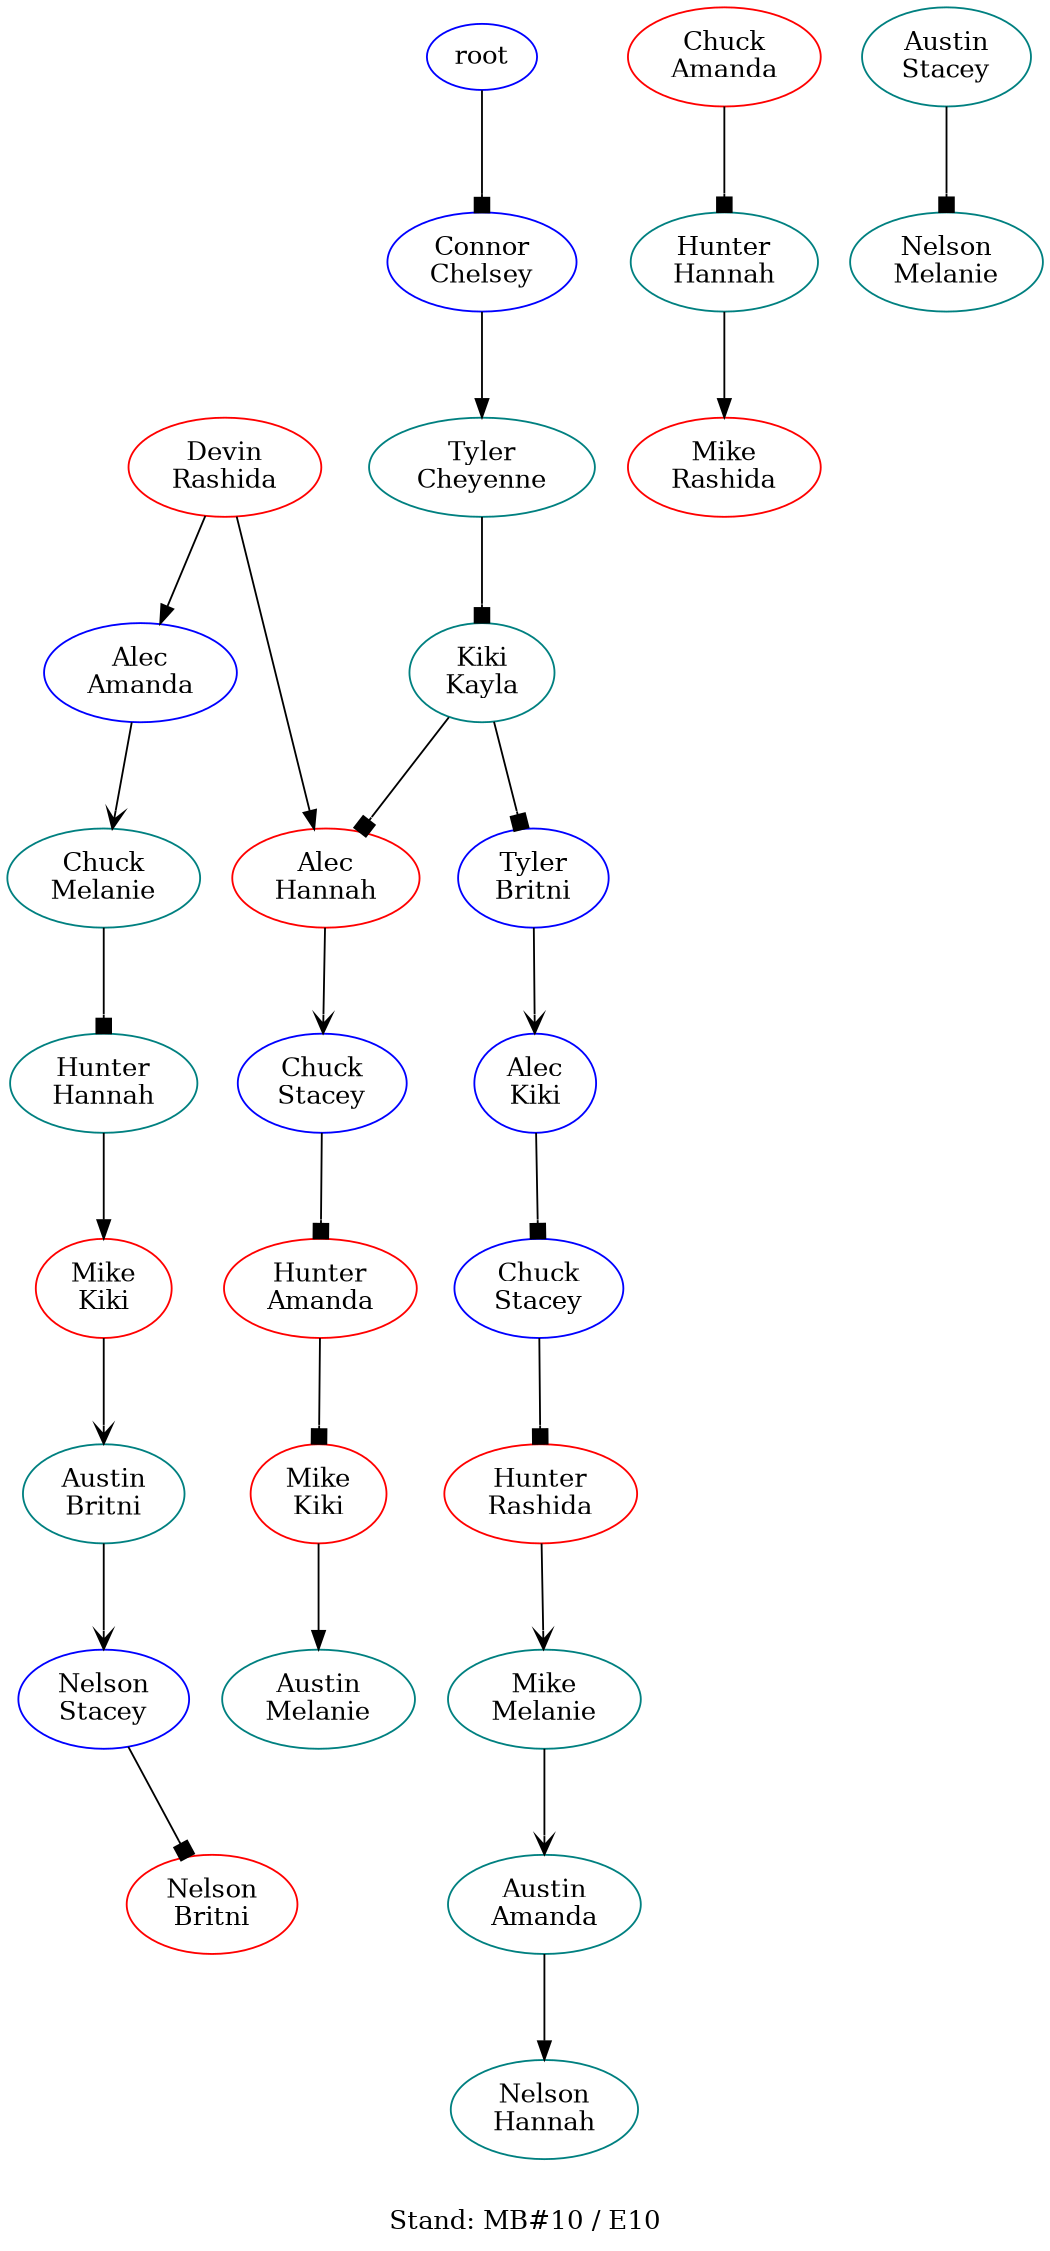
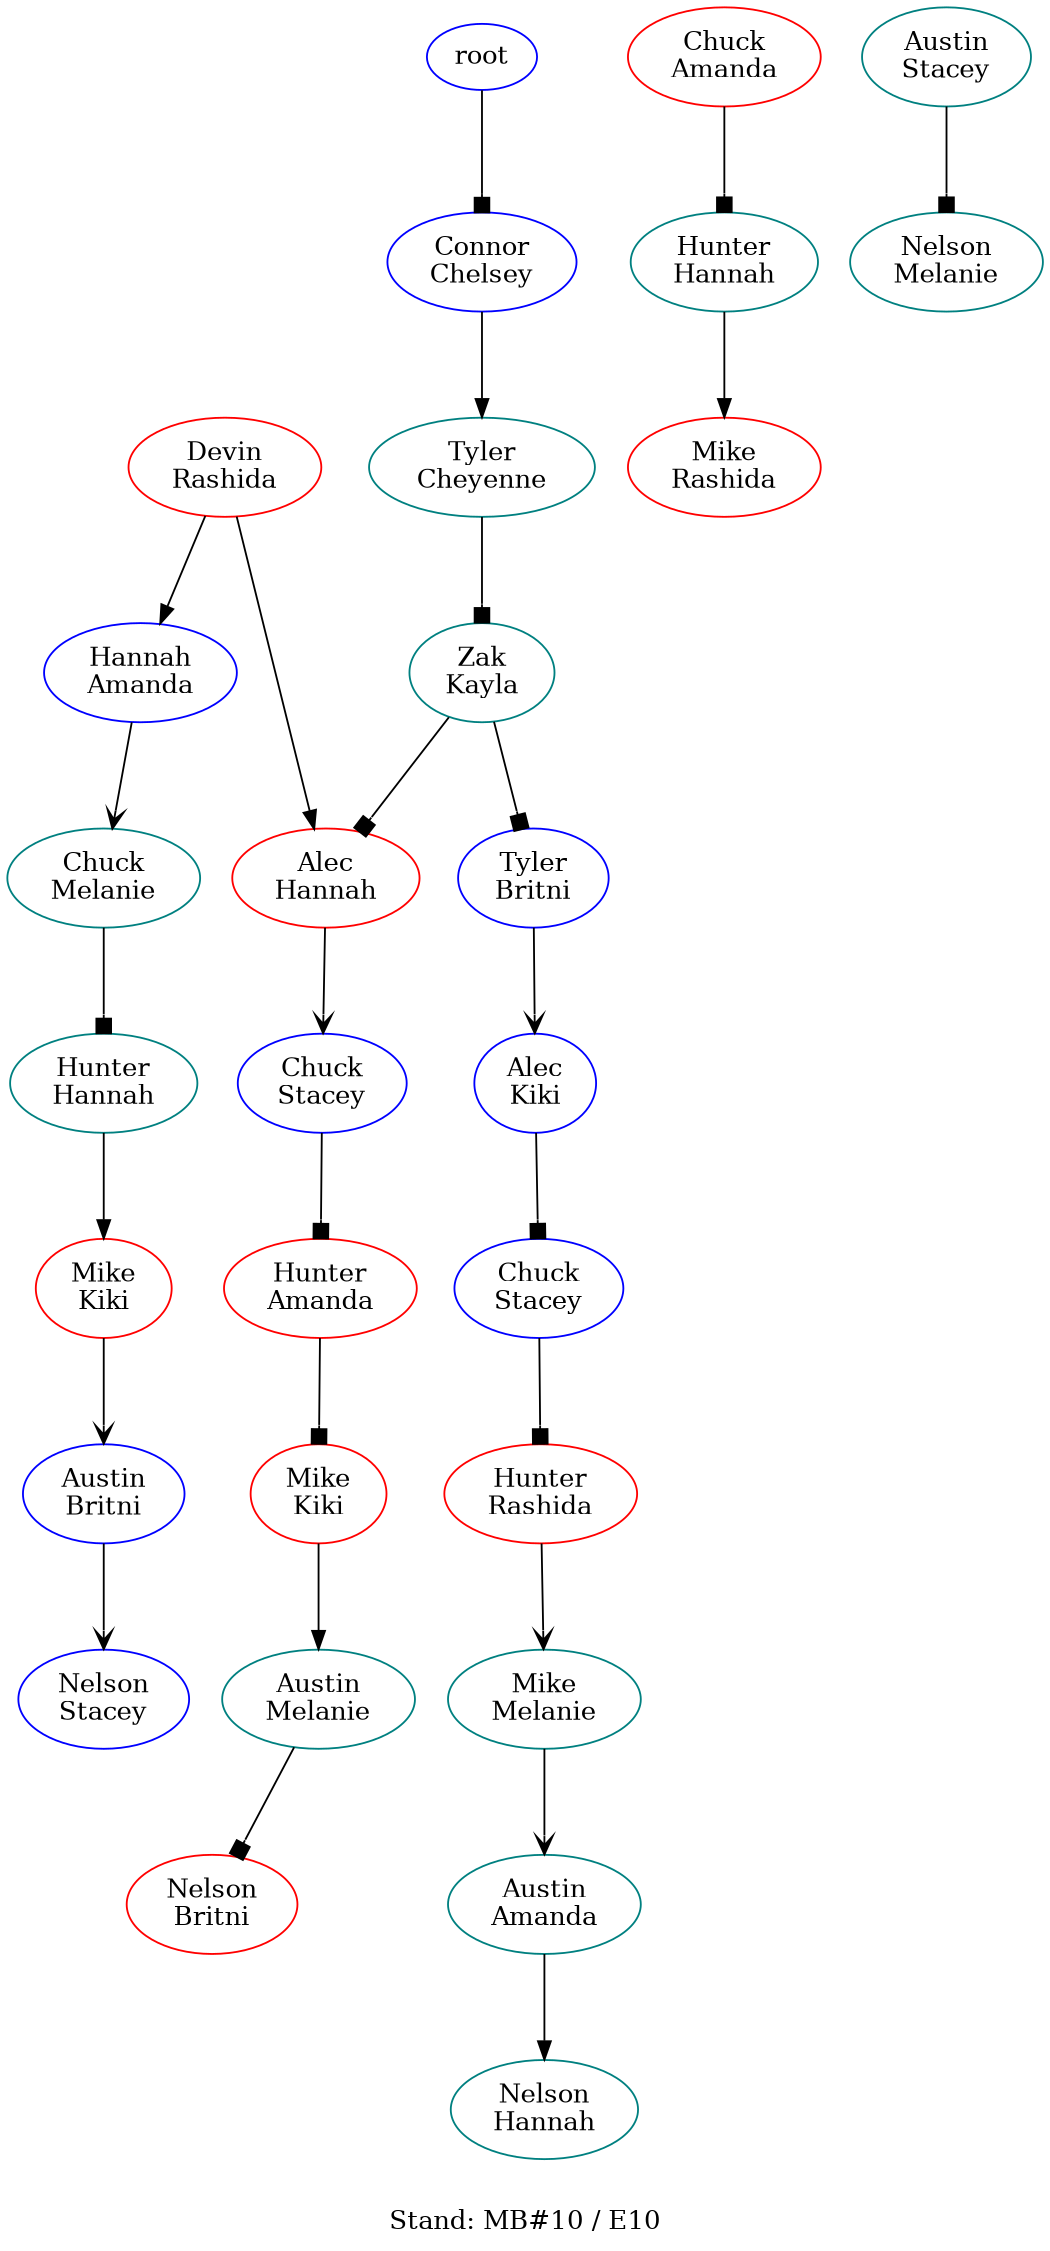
(140, 673) -> (140, 673)
(482, 673) -> (482, 673)
(104, 1494) -> (104, 1494)
(154, 1794) -> (270, 1793)
